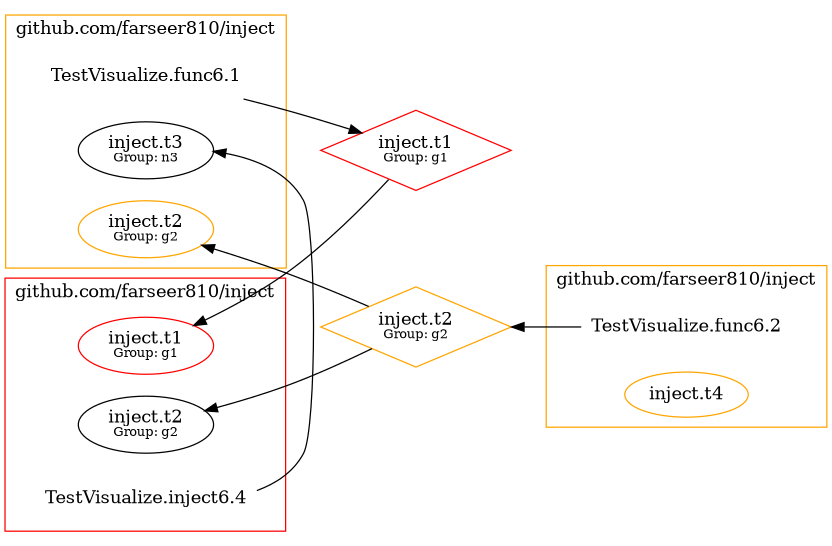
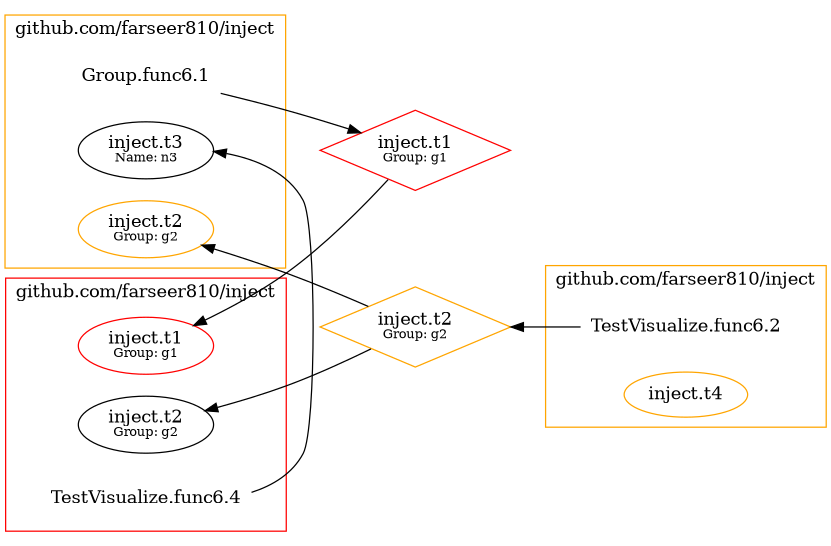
(146, 76) -> (146, 76)
(146, 158) -> (146, 158)
(146, 499) -> (146, 499)
